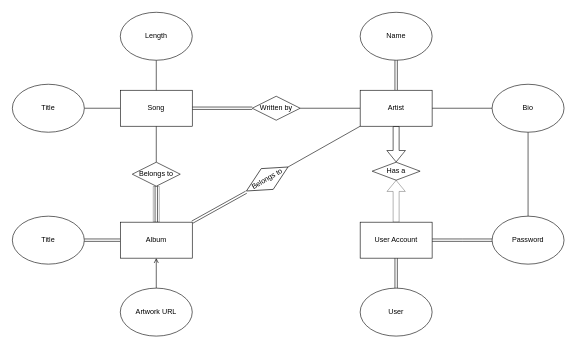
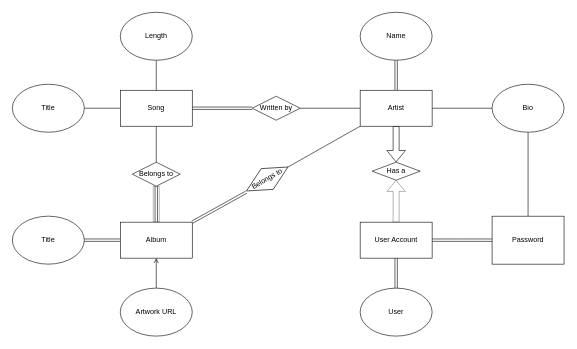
(528, 240) -> (528, 240)
